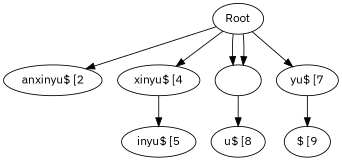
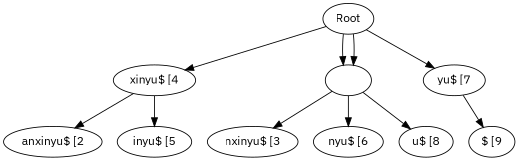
(155, 46) -> (108, 109)
none -> (253, 142)
none -> (348, 142)
